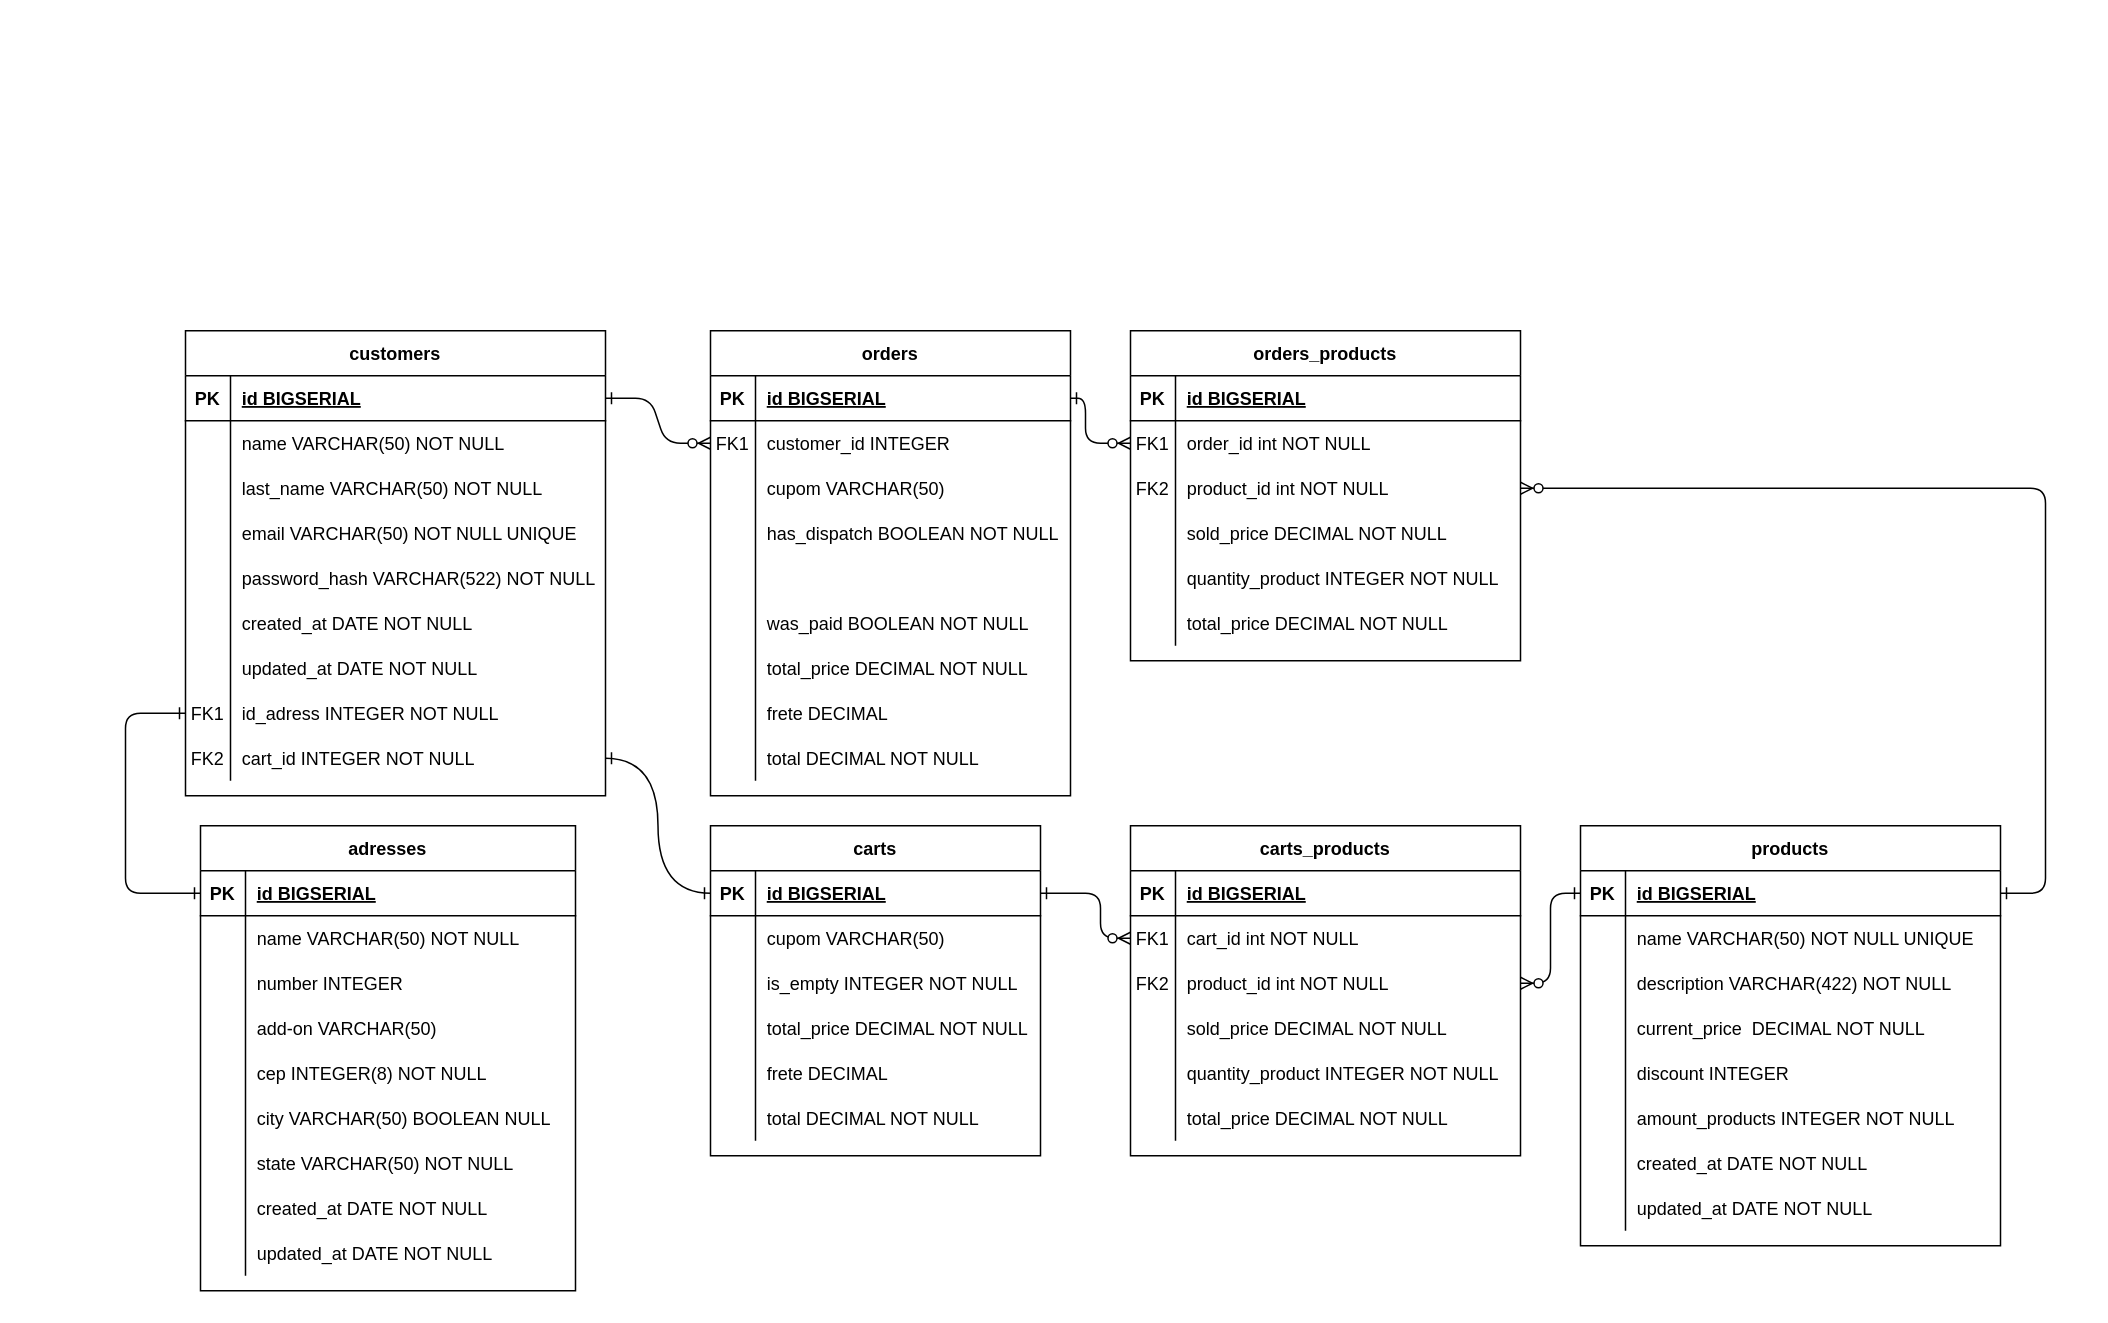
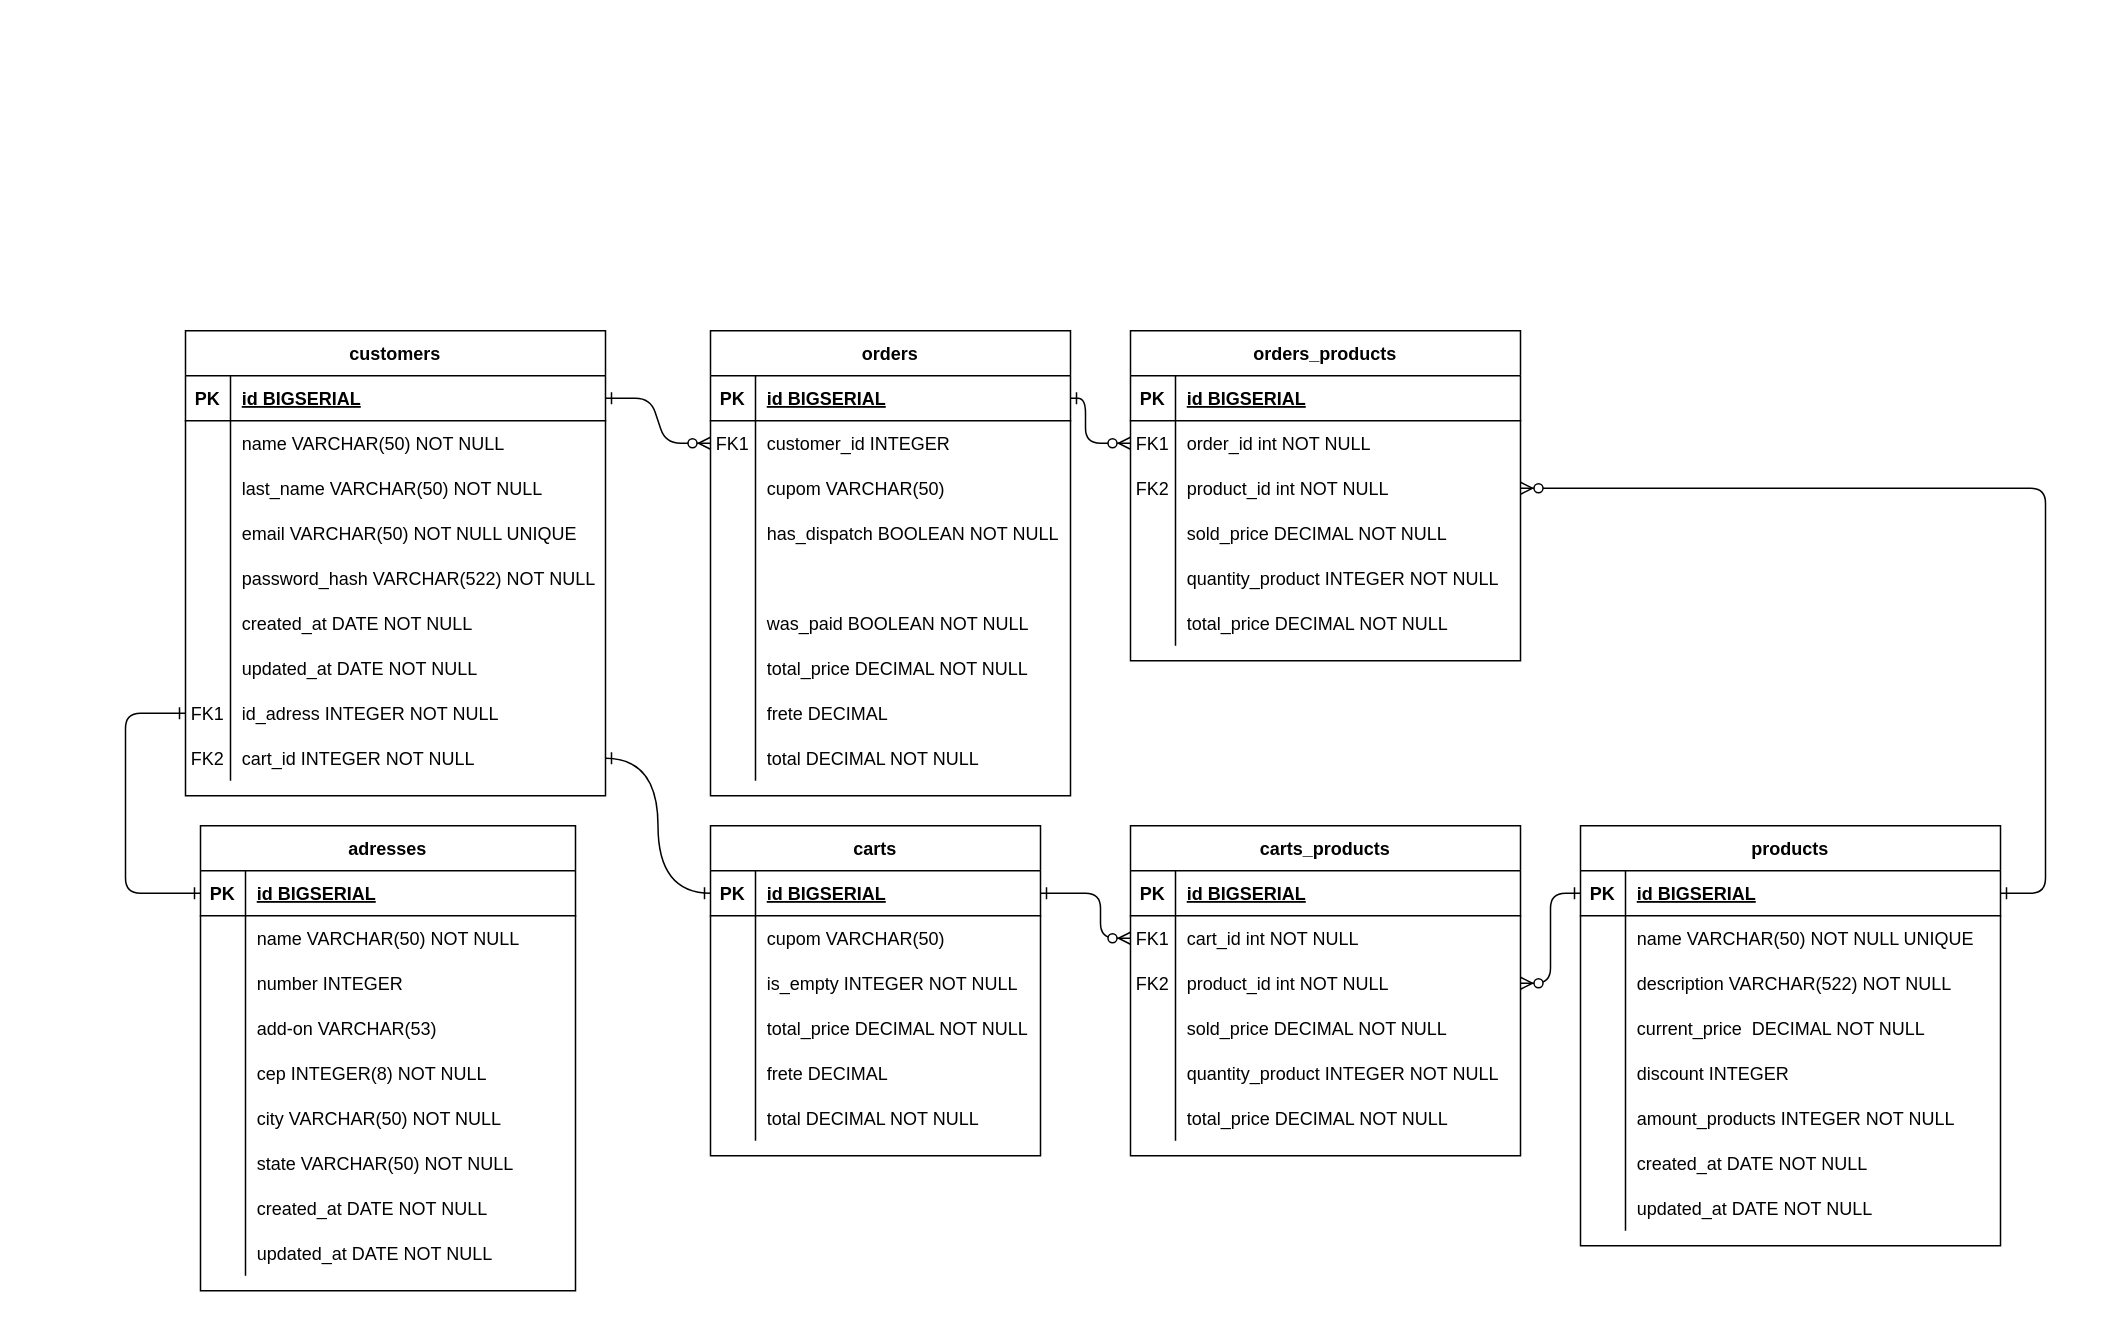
(1791, 984) -> (1791, 984)
(345, 1029) -> (345, 1029)
(393, 1119) -> (373, 1119)
